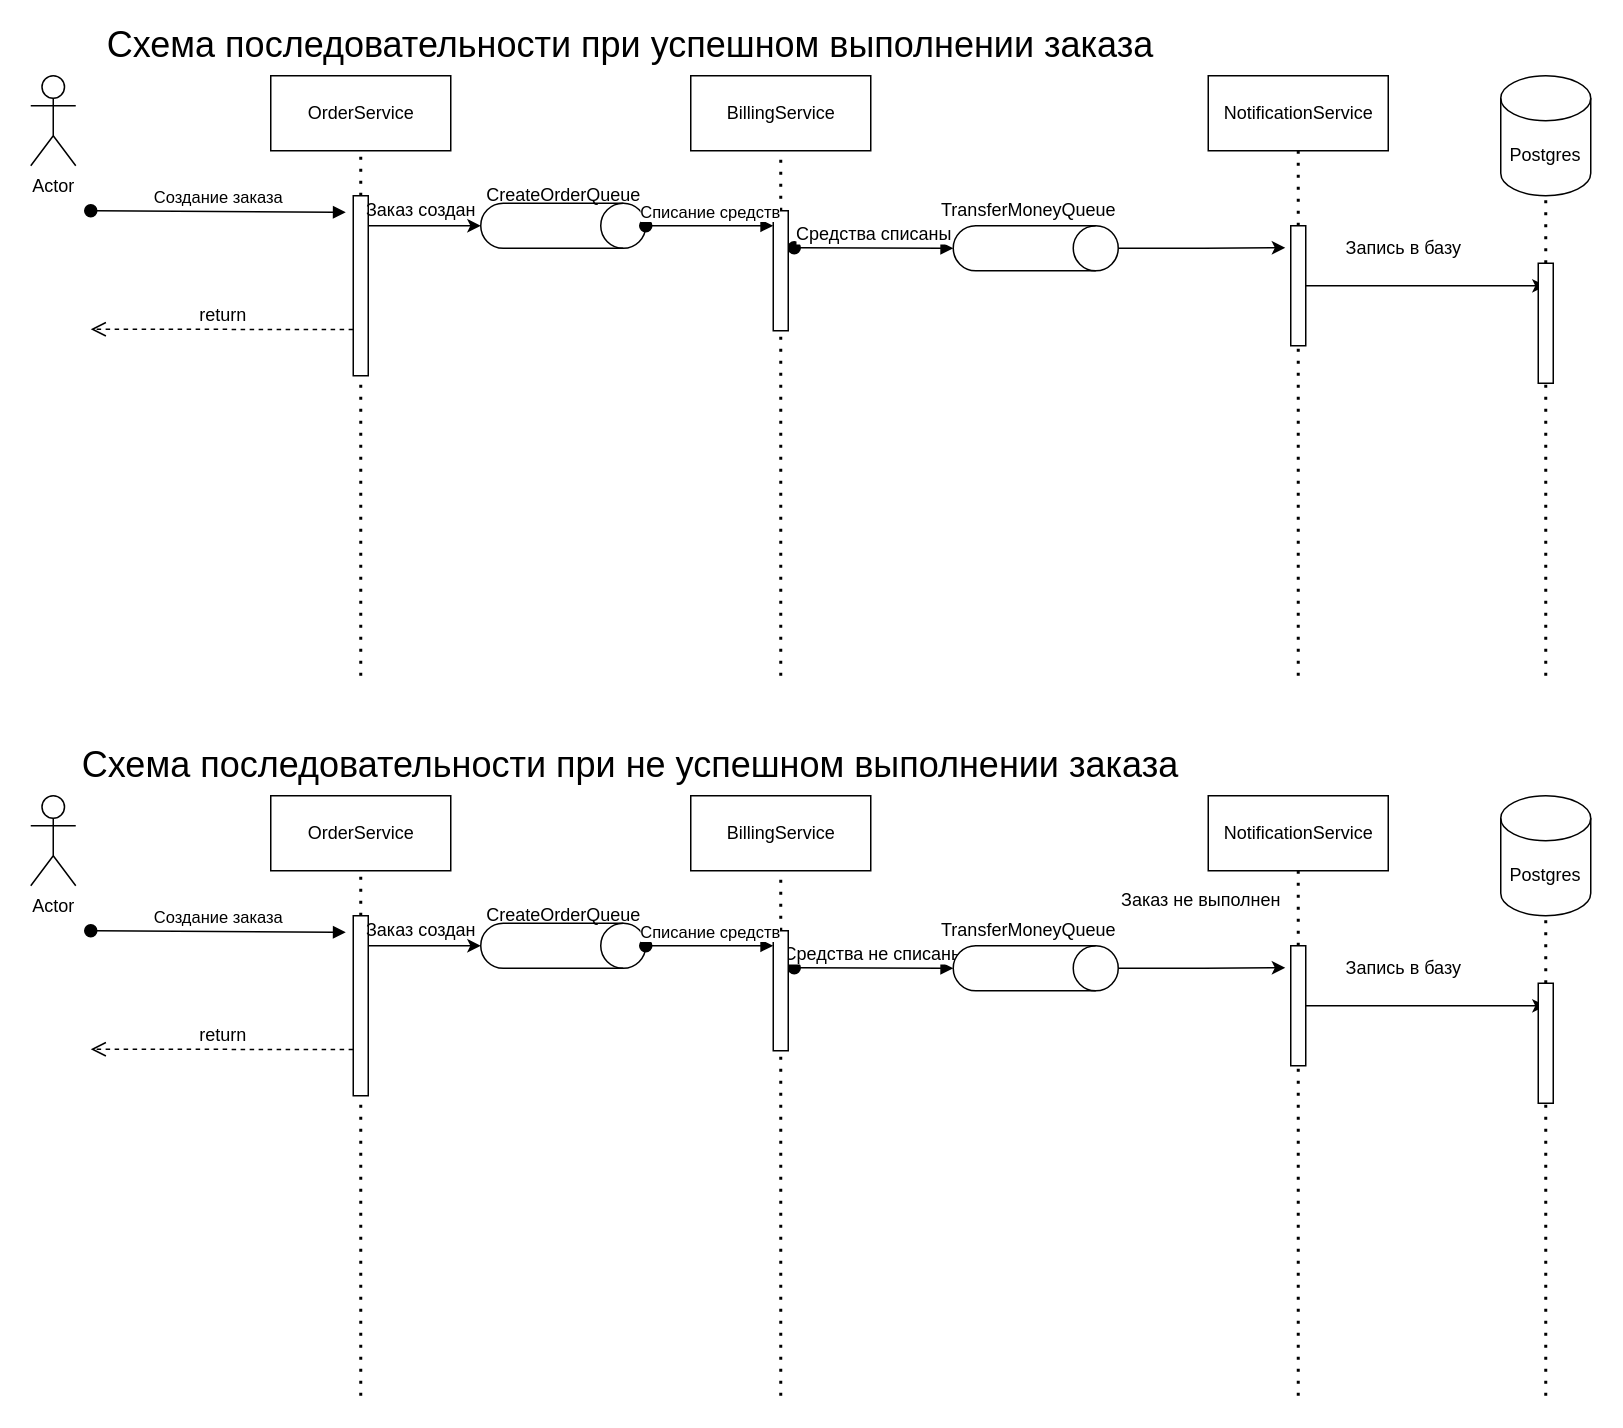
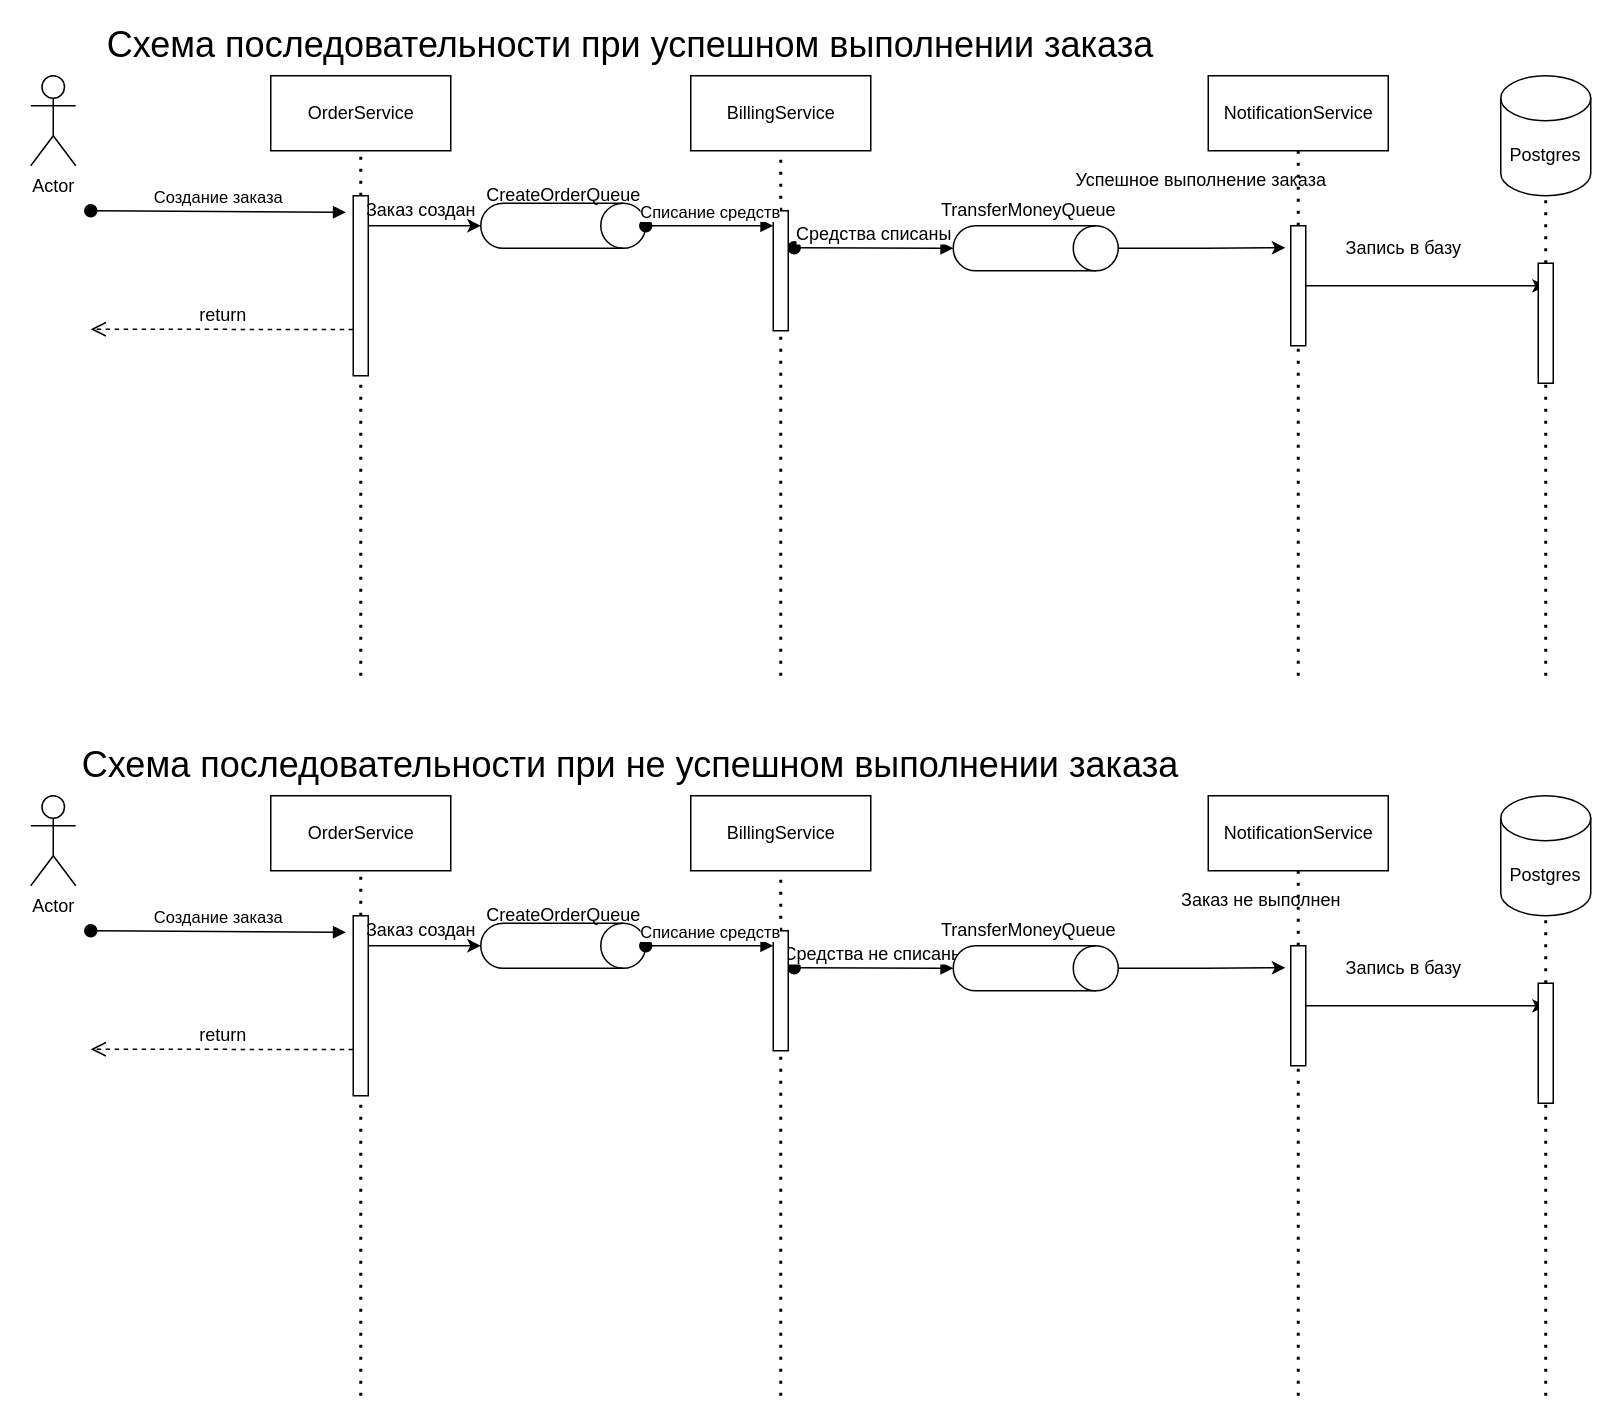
none -> (1201, 181)
(1201, 901) -> (1261, 901)
